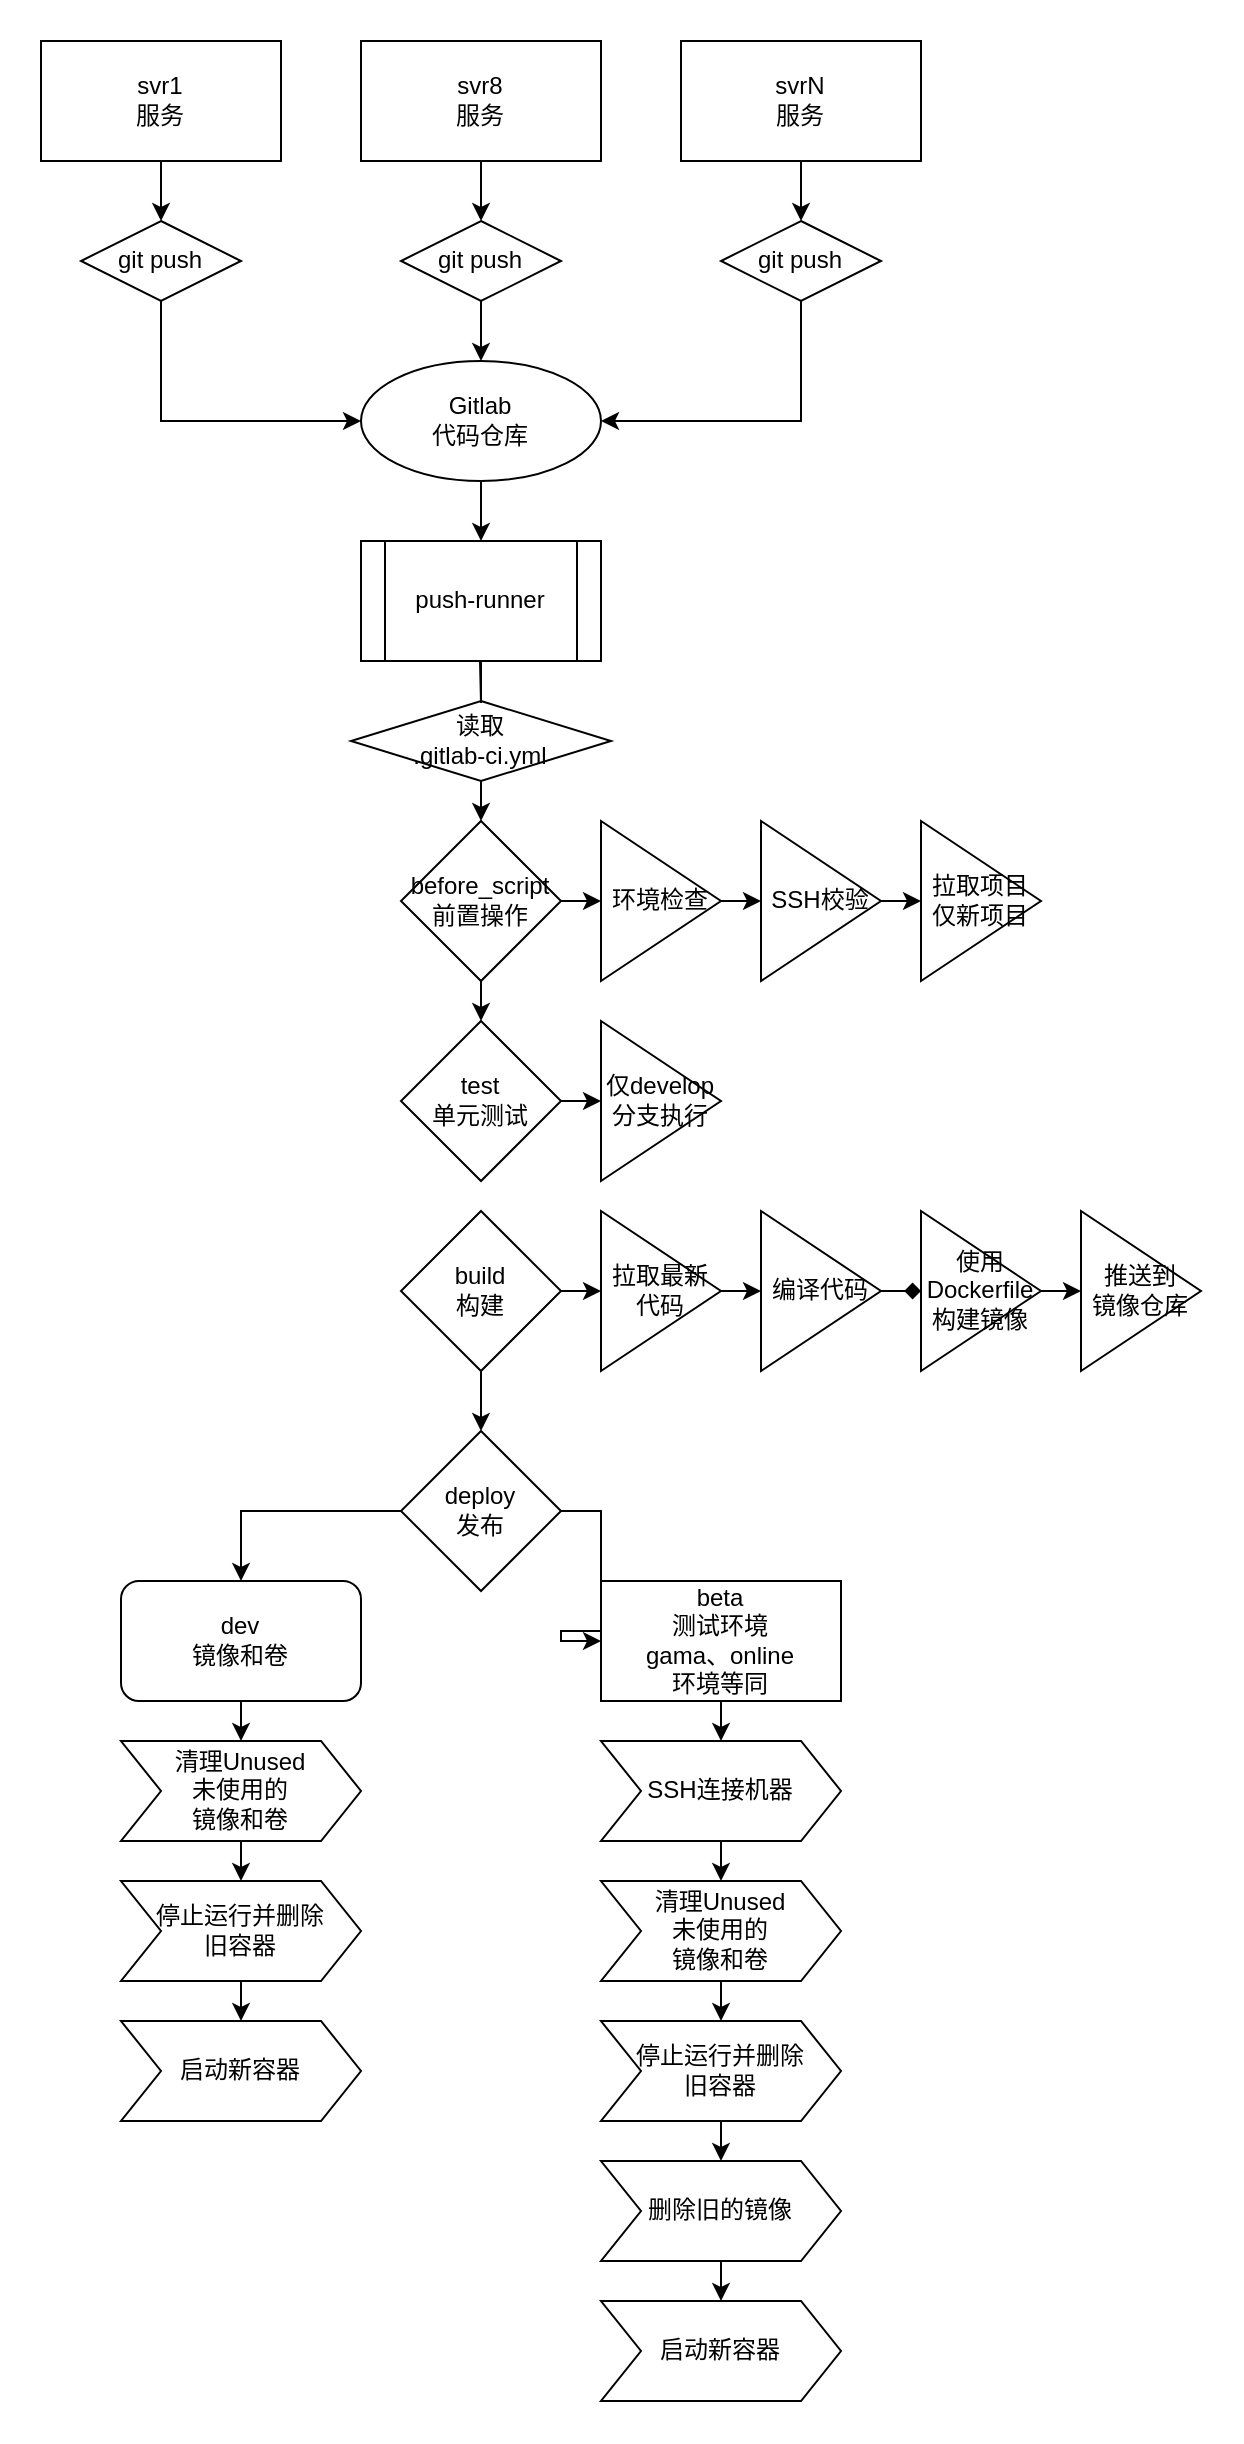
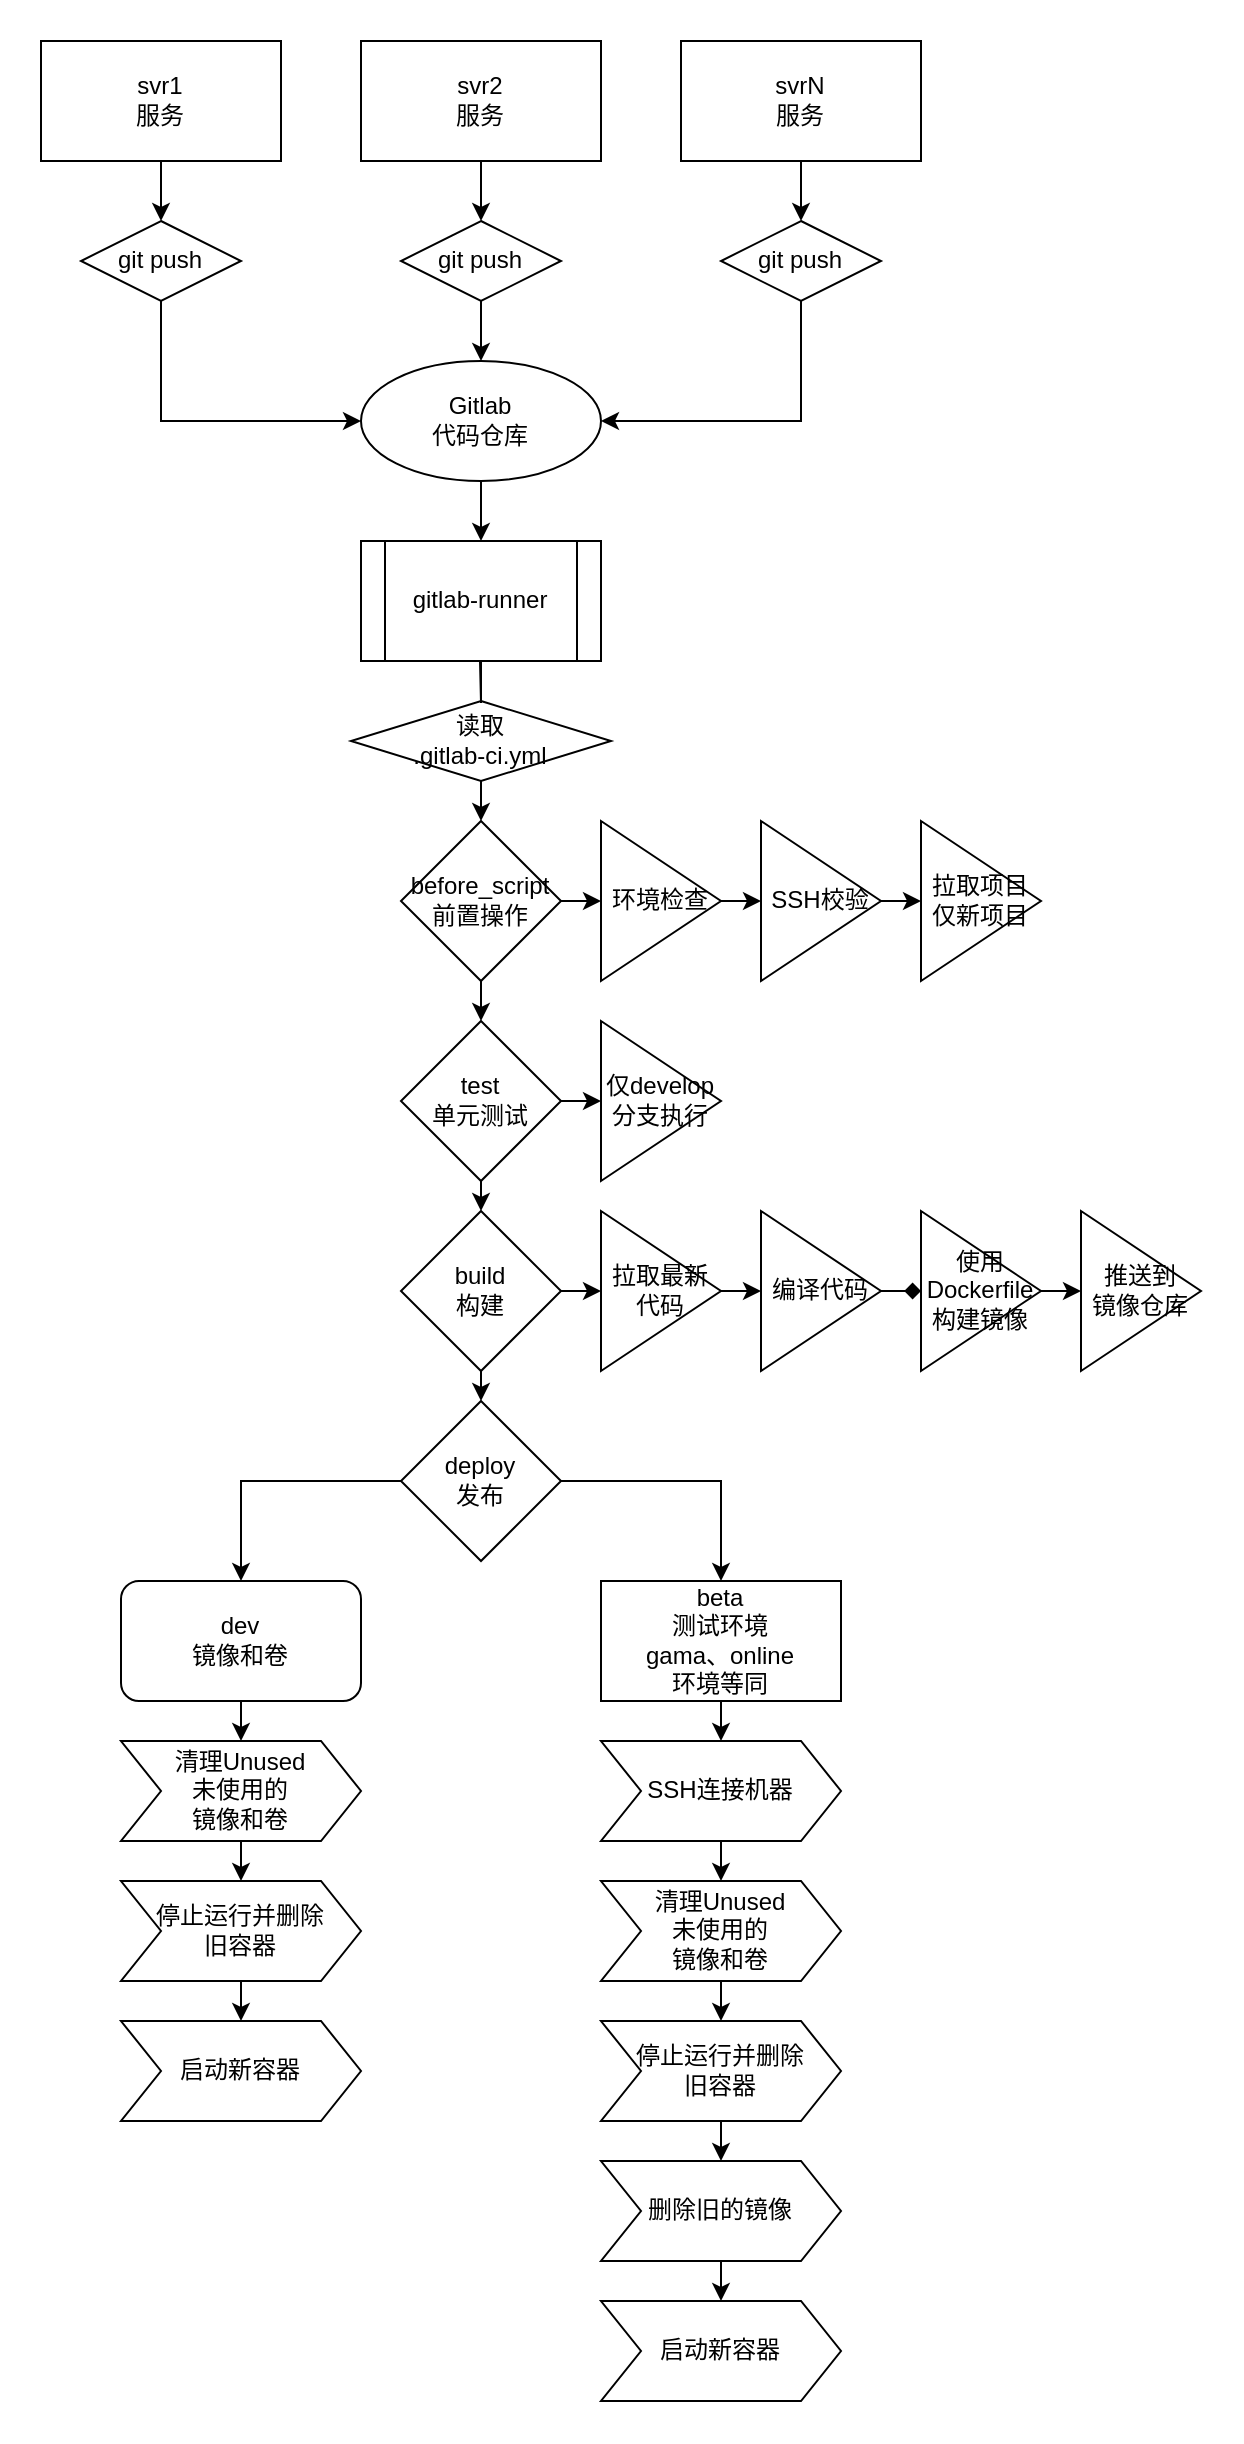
(481, 101) -> (481, 101)
(481, 601) -> (481, 601)
none -> (481, 1189)
(481, 1511) -> (481, 1481)
